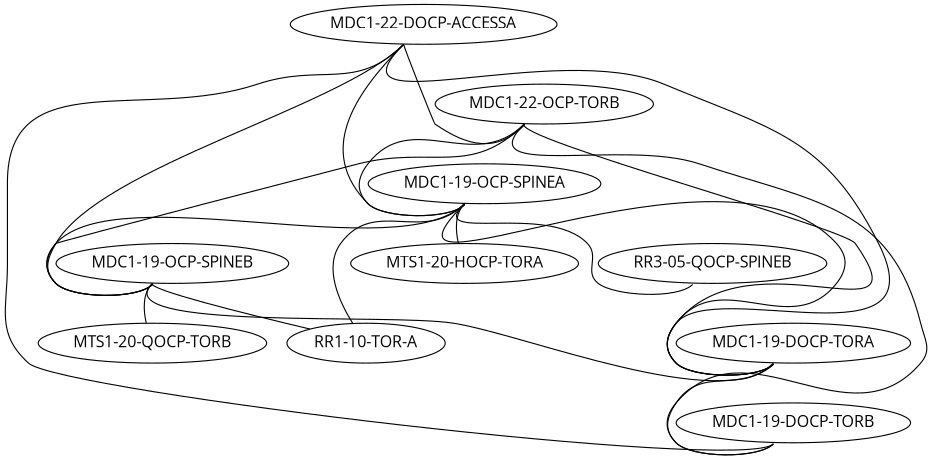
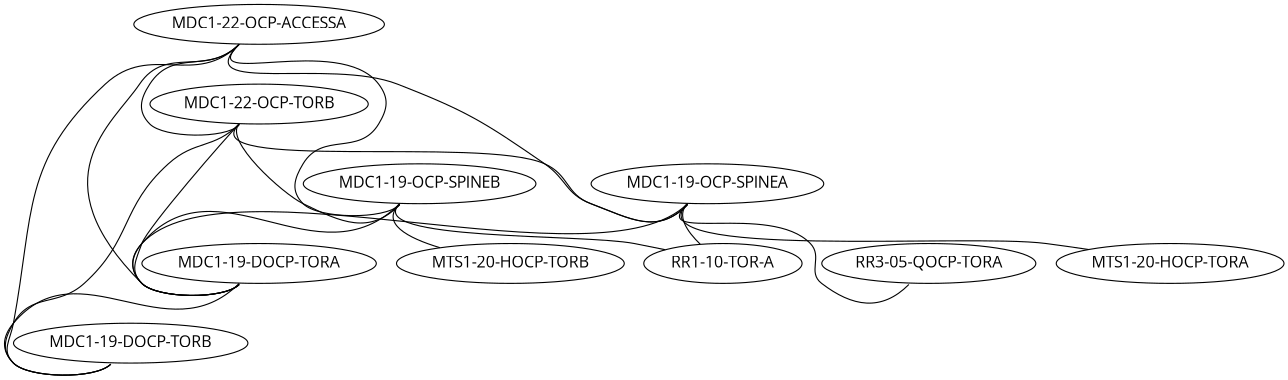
(424, 24) -> (259, 24)
(187, 218) -> none
(713, 263) -> (929, 263)
(152, 343) -> (510, 263)
